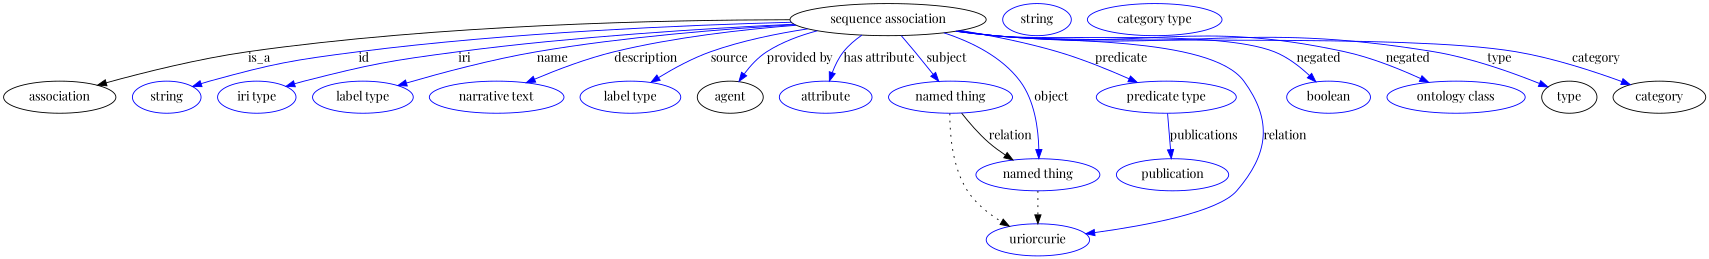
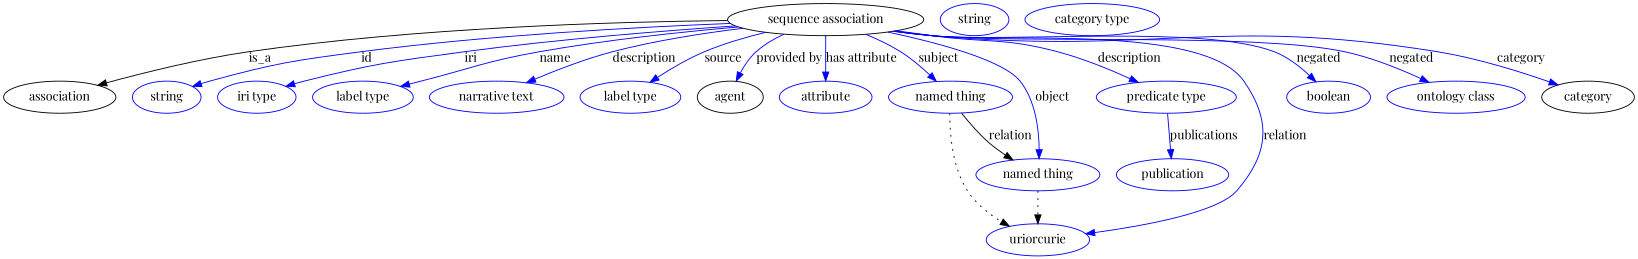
(1121, 58) -> (1129, 58)
(1569, 97) -> none
